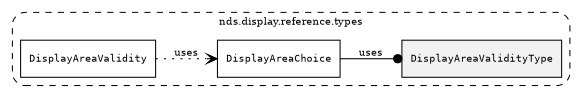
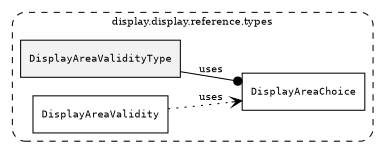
(291, 22) -> (193, 22)
(367, 59) -> (207, 76)
